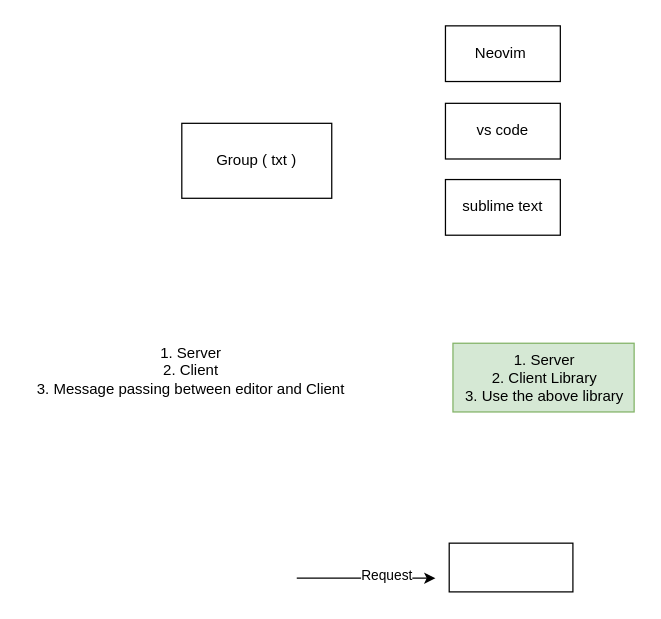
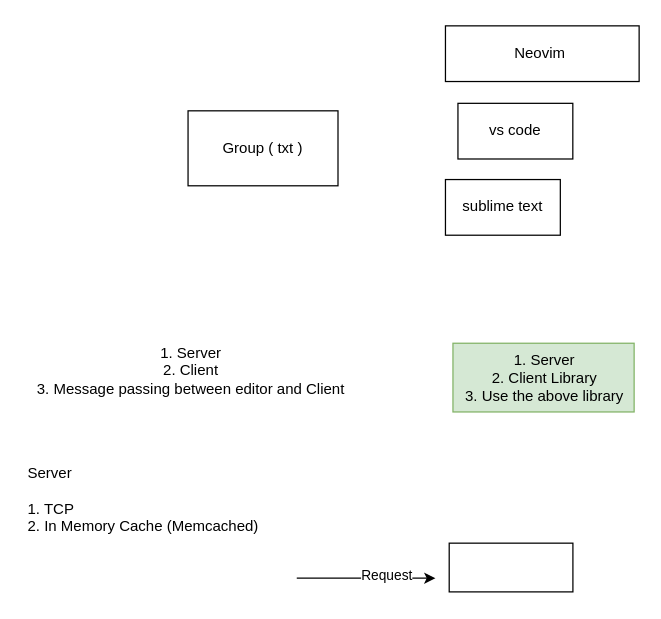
(503, 53) -> (543, 53)
(503, 131) -> (516, 131)
(257, 161) -> (263, 148)
none -> (153, 499)
